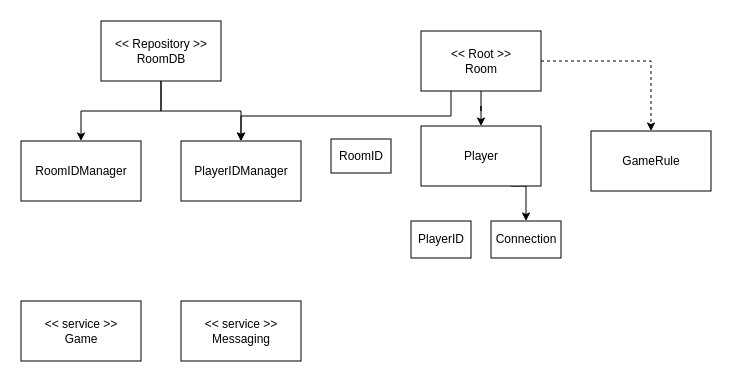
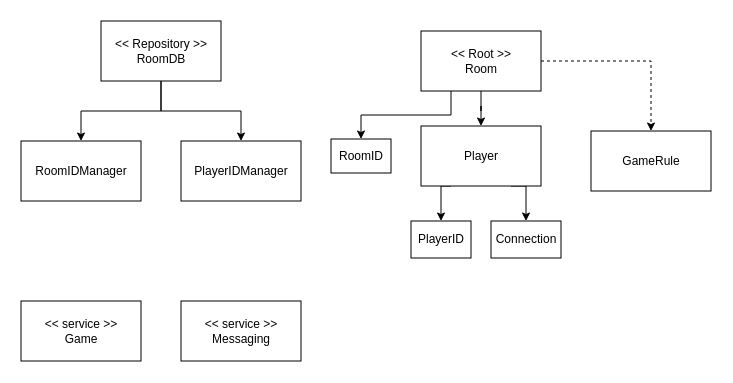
(349, 116) -> (399, 115)
none -> (441, 199)
